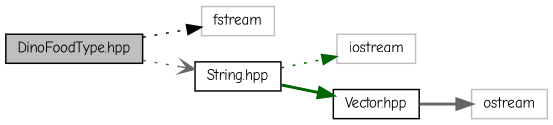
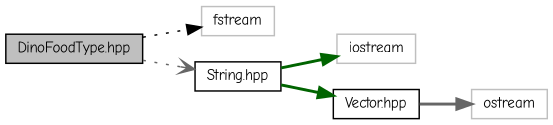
(302, 64) -> (302, 64)
